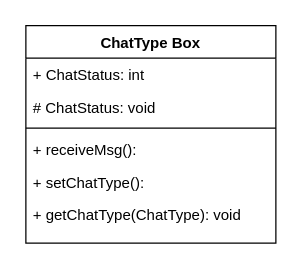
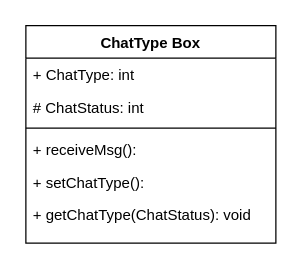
(96, 75) -> (88, 75)
(100, 108) -> (96, 108)
(147, 215) -> (155, 215)
